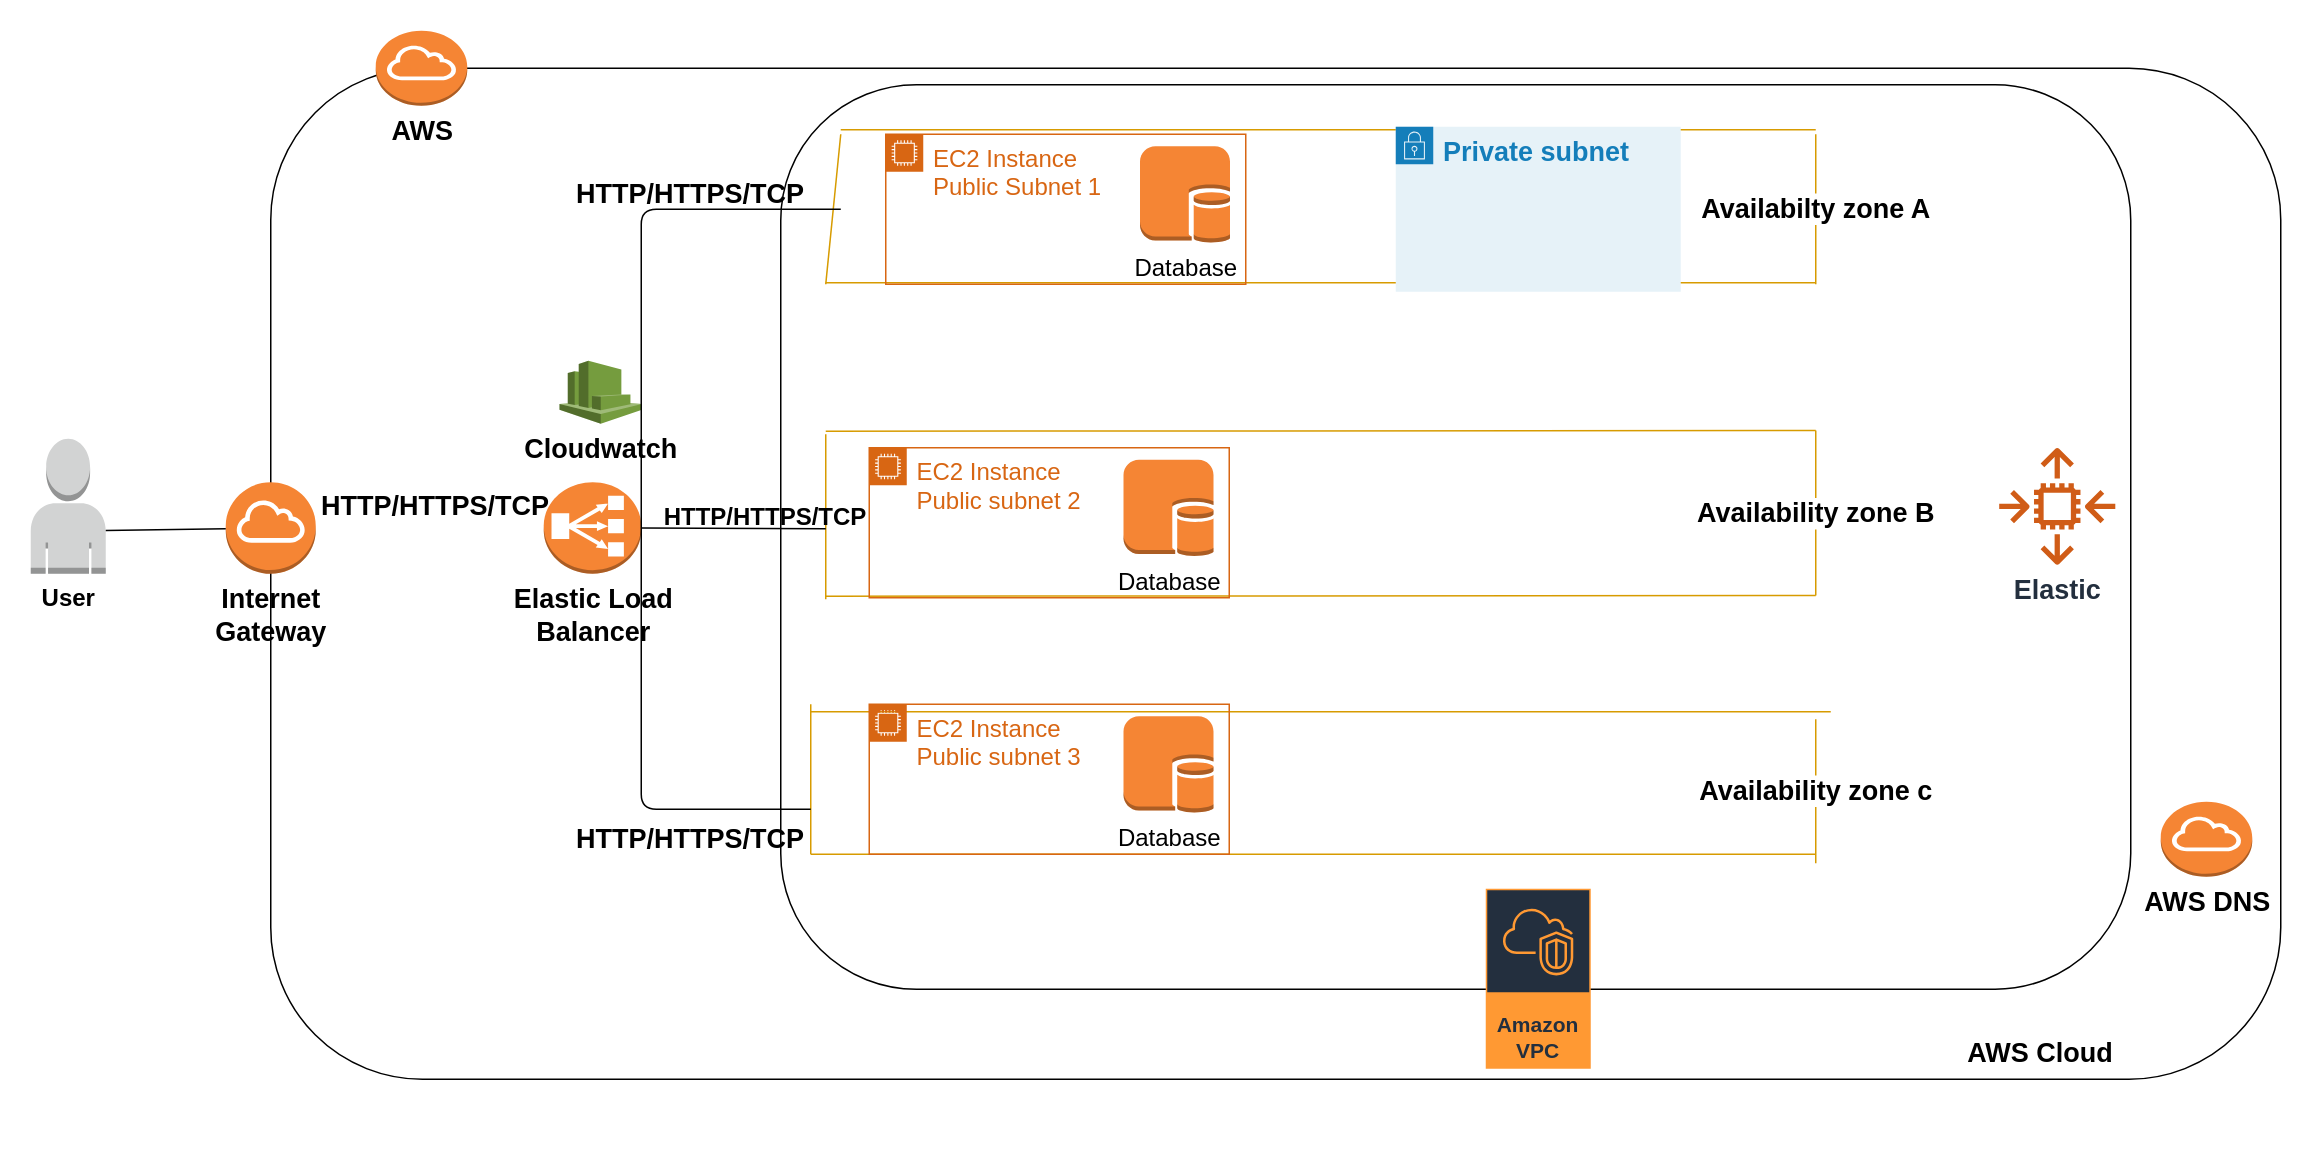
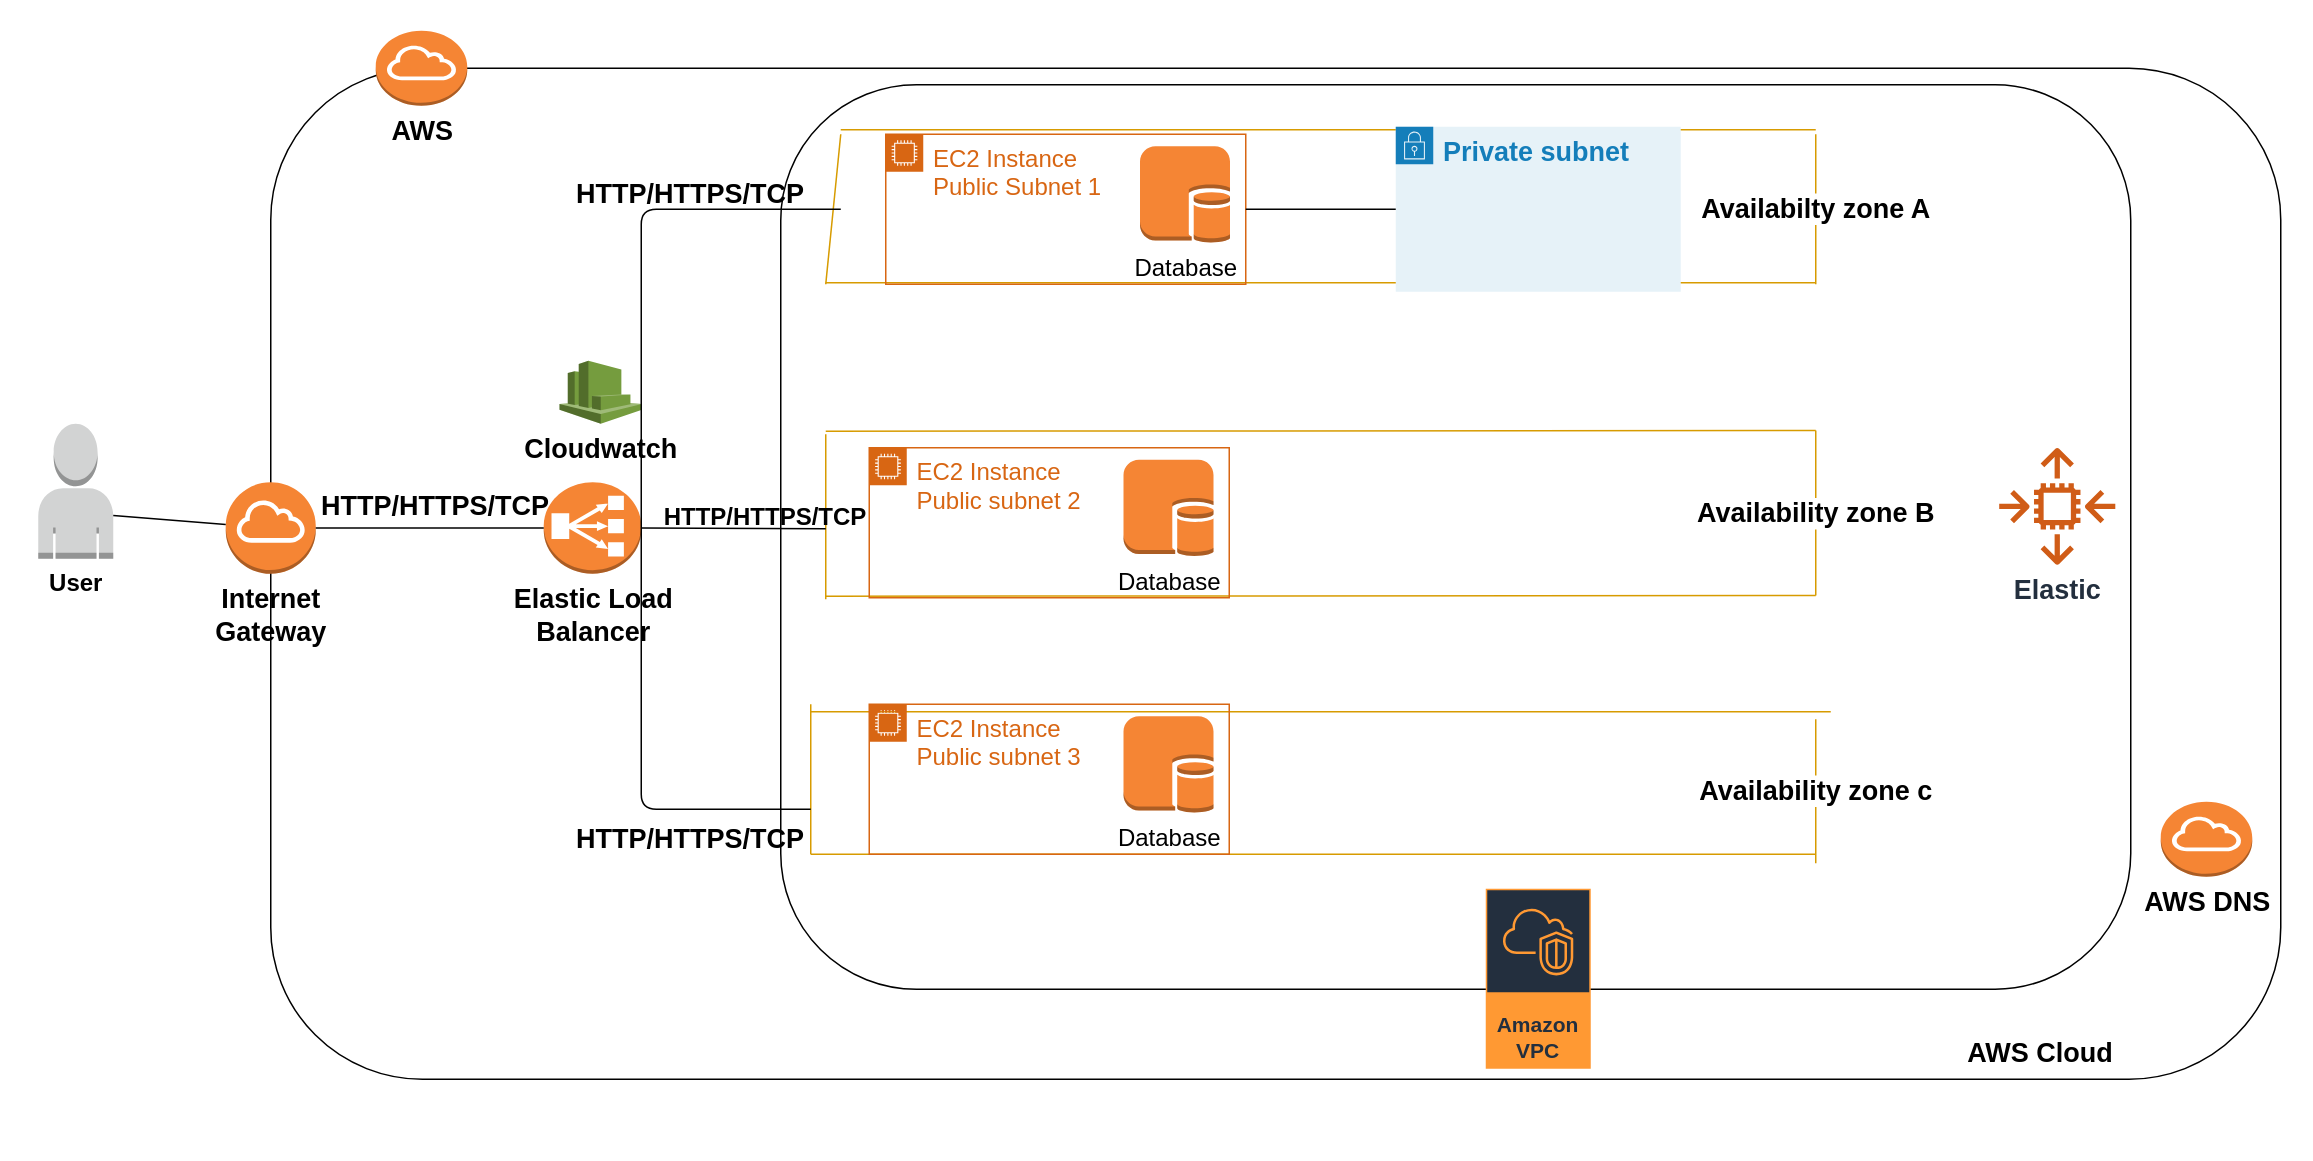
none -> (1322, 209)
(68, 506) -> (76, 491)
none -> (430, 528)
